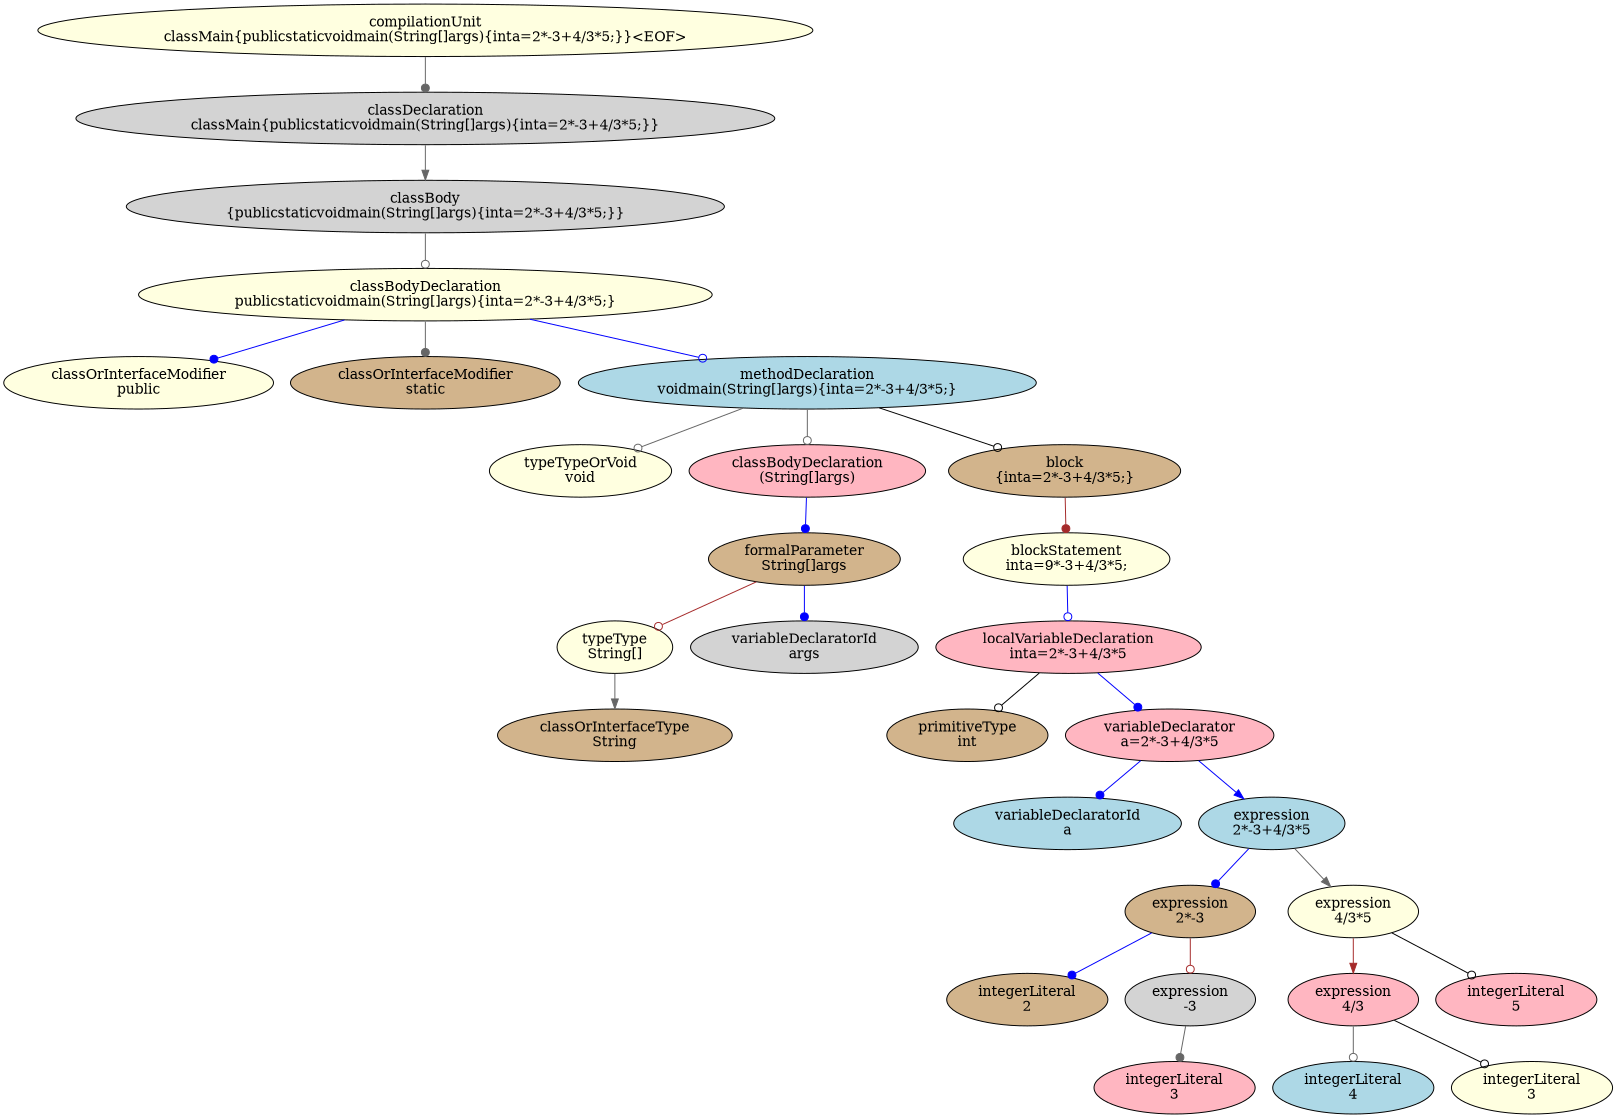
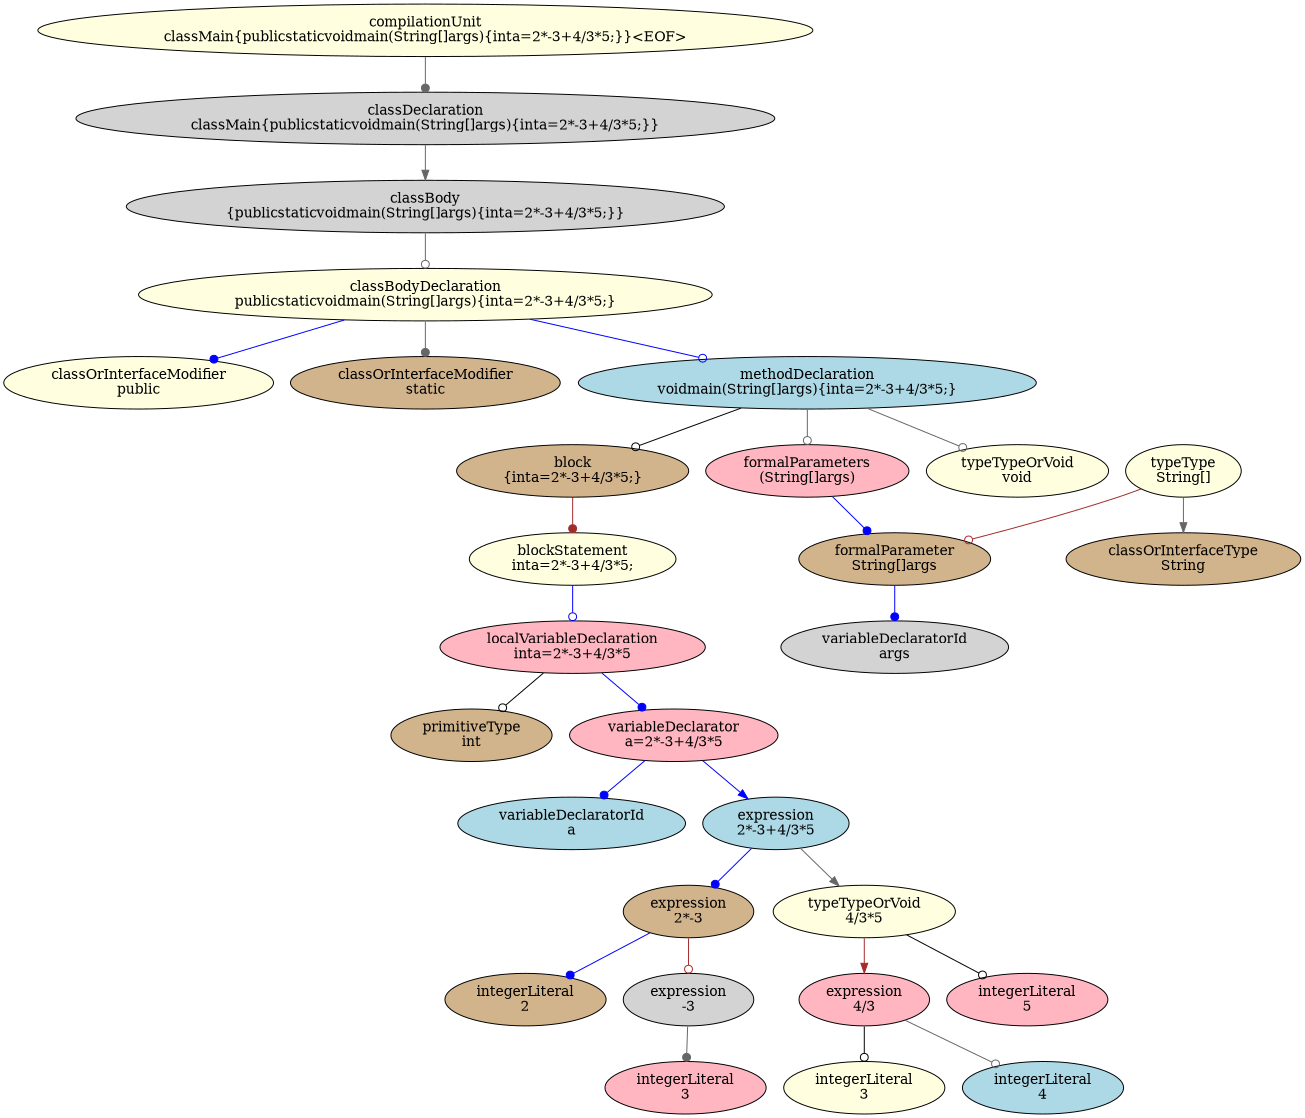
(807, 471) -> (807, 471)
(1067, 559) -> (573, 559)
(709, 603) -> (1057, 516)
(1353, 911) -> (864, 911)
